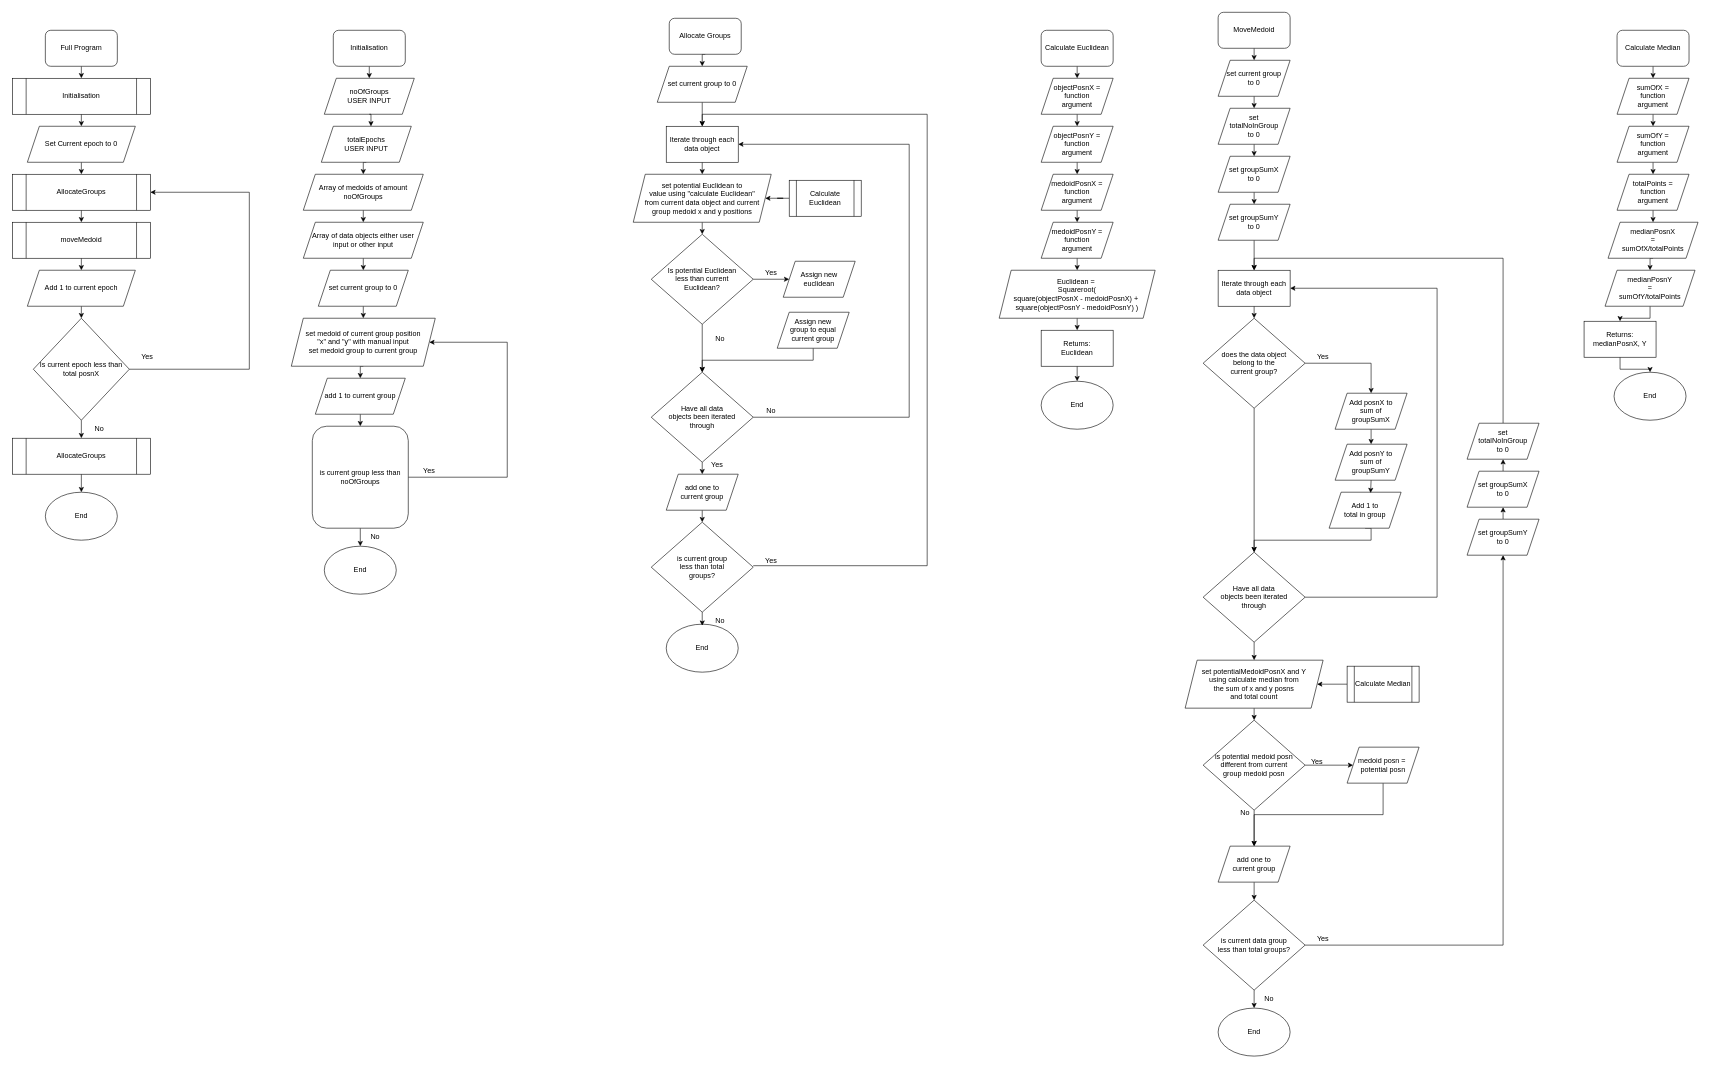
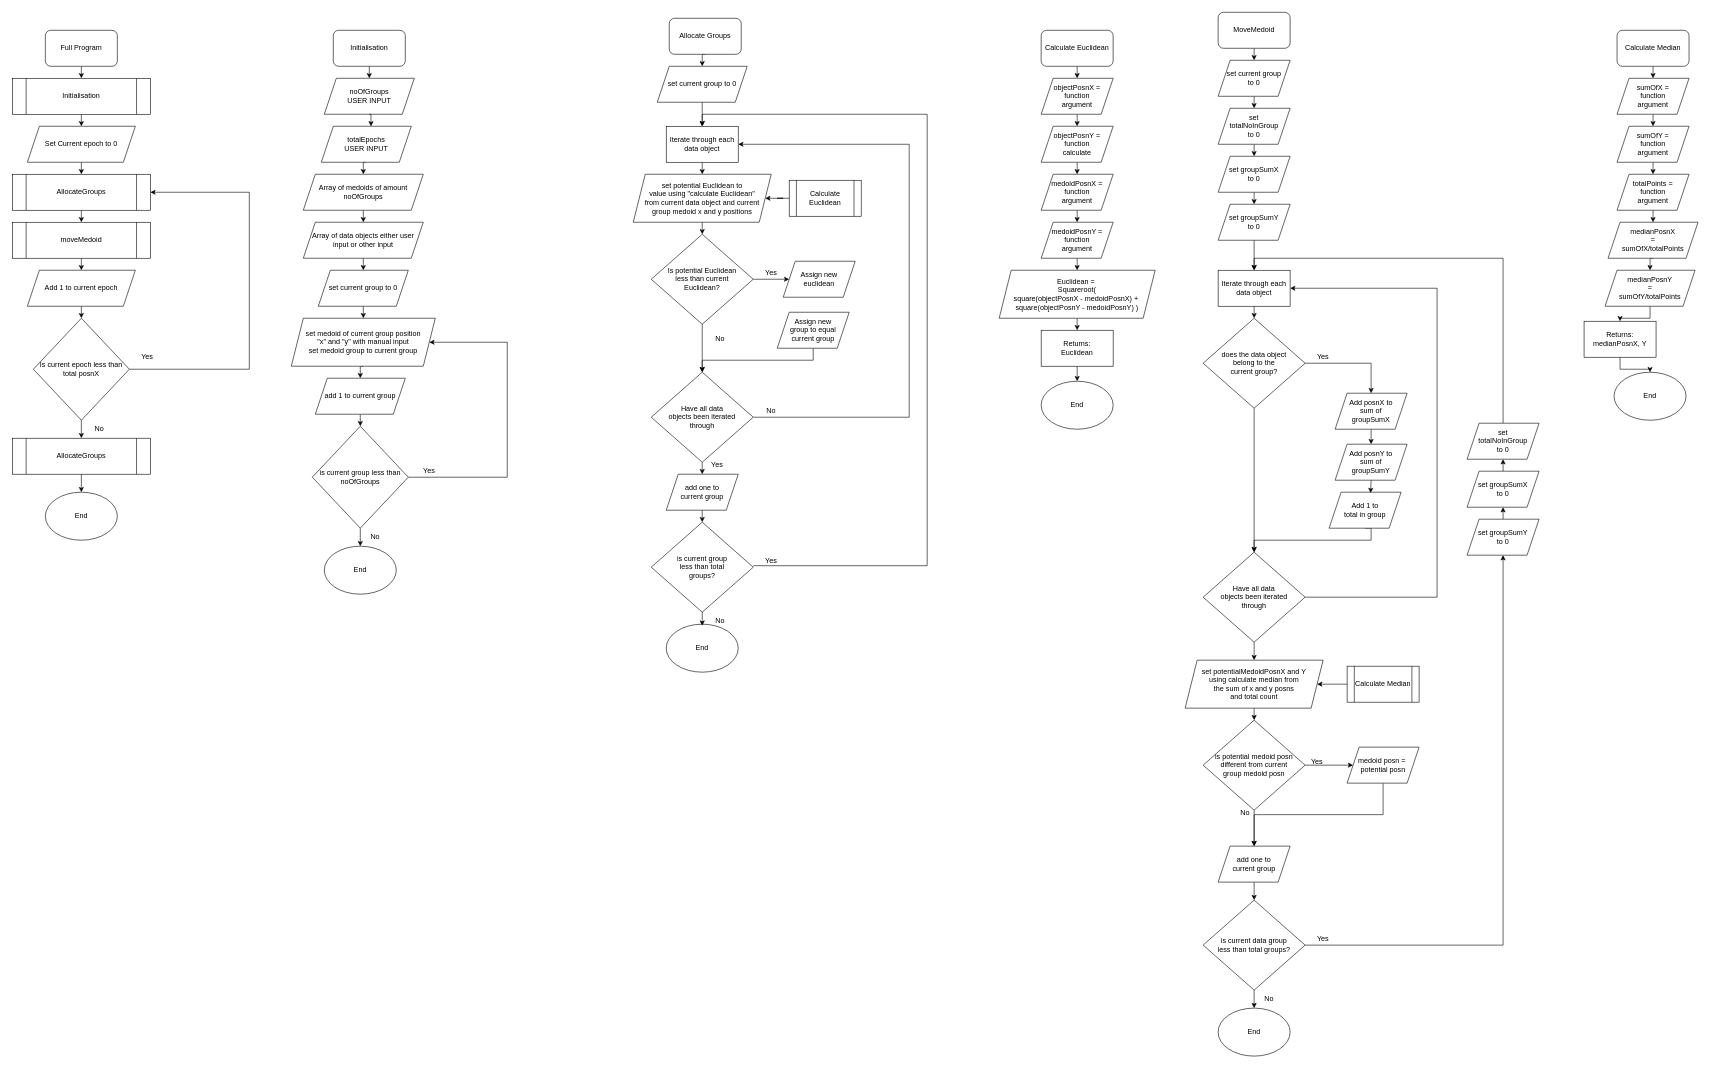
(1077, 144) -> (1077, 144)
(360, 477) -> (360, 477)
